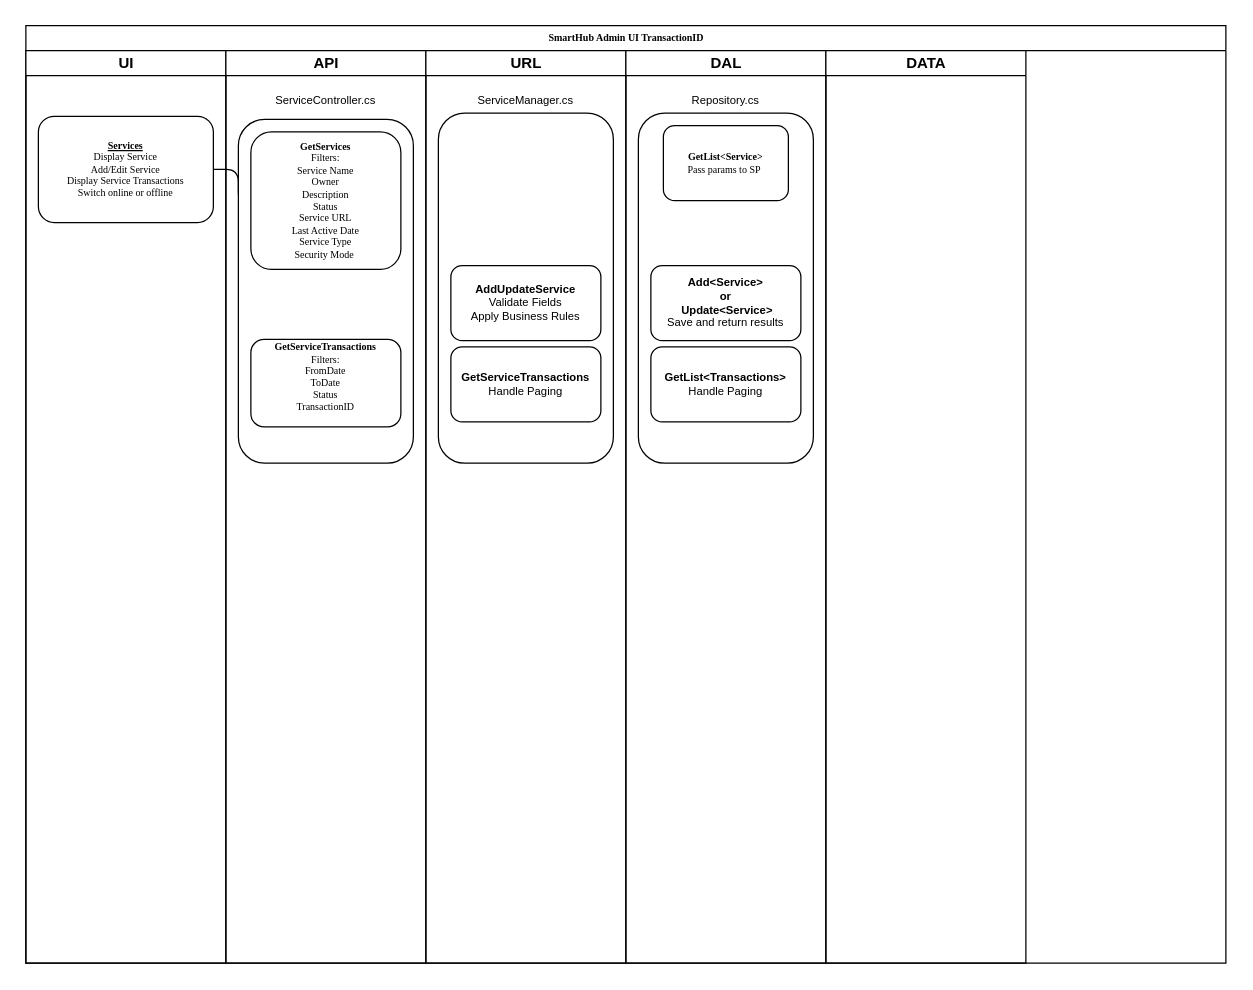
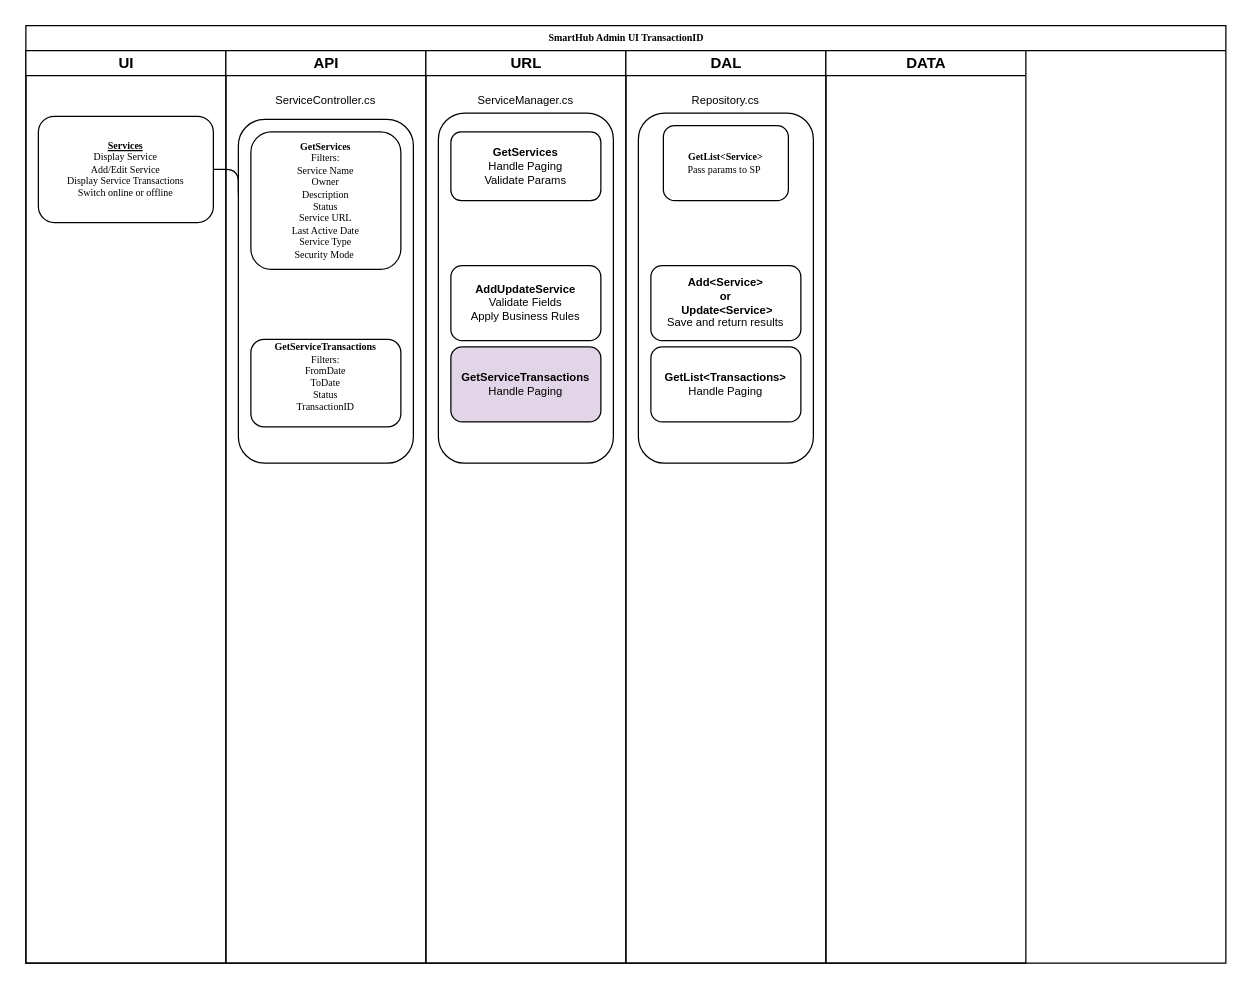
none -> (526, 166)
(526, 384) -> (526, 384)
